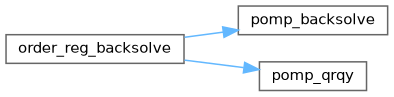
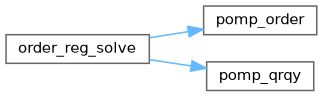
(313, 20) -> (260, 20)
(95, 49) -> (78, 49)
